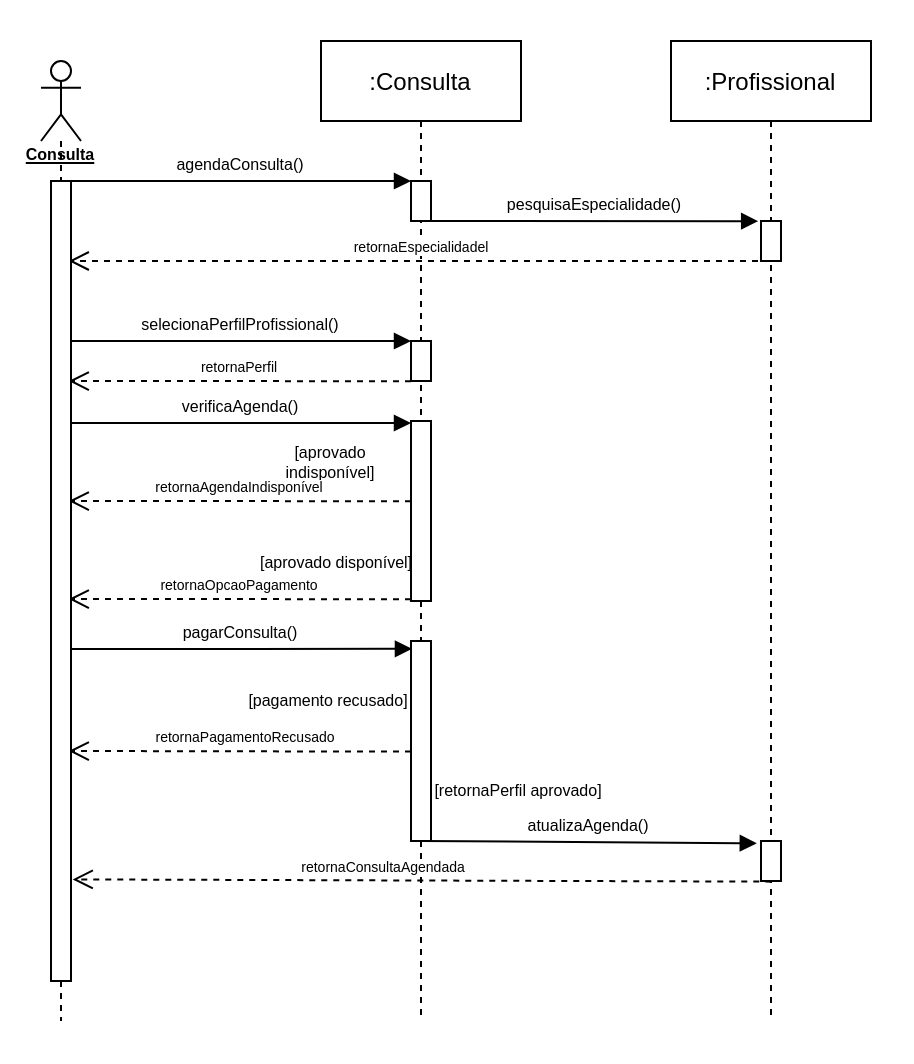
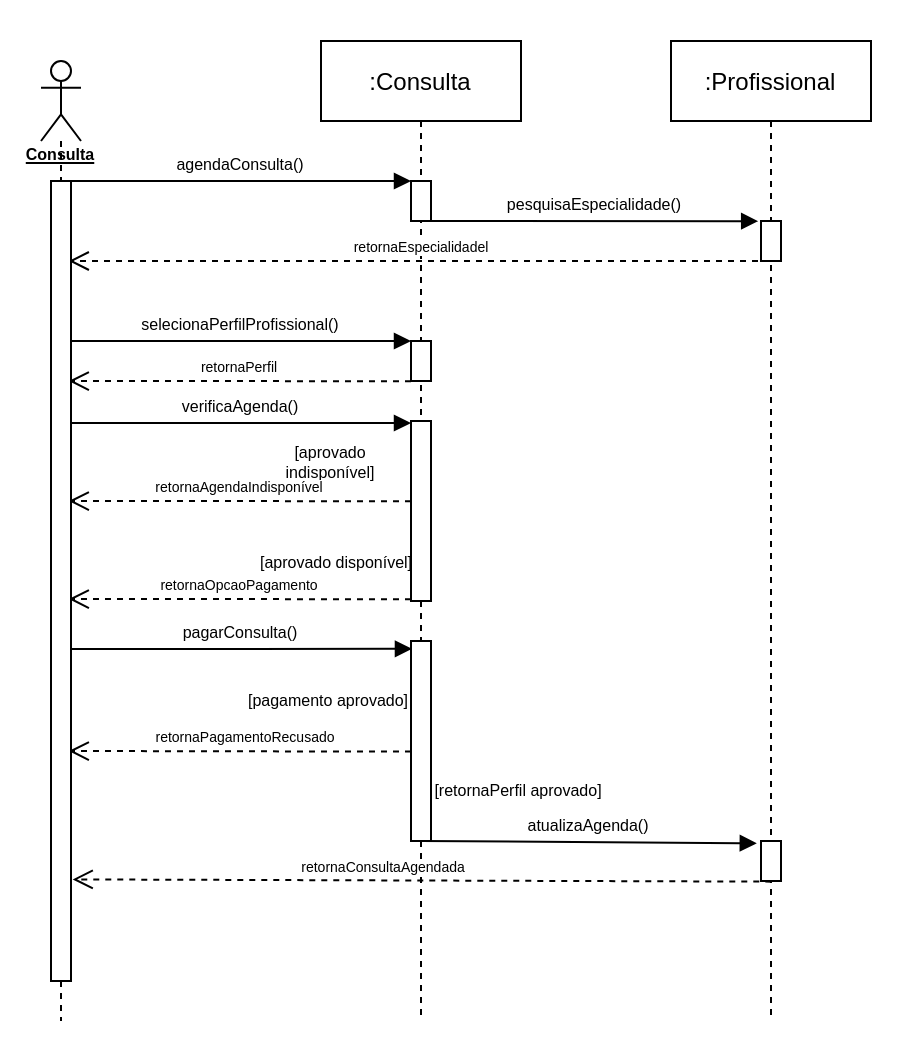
(329, 701) -> (329, 701)
